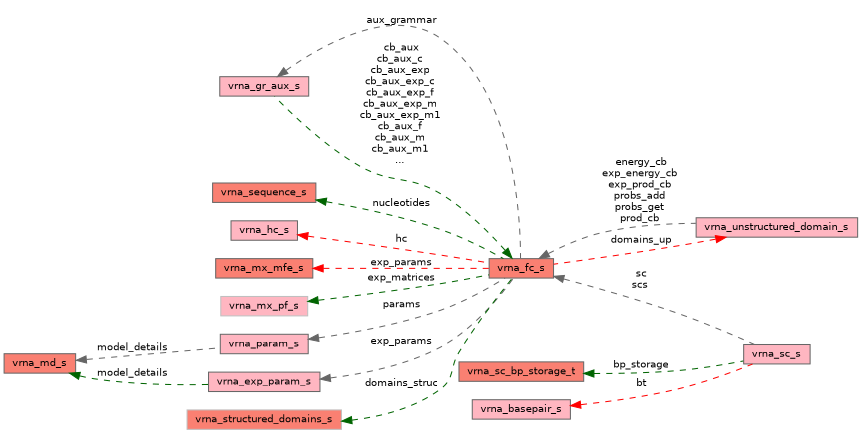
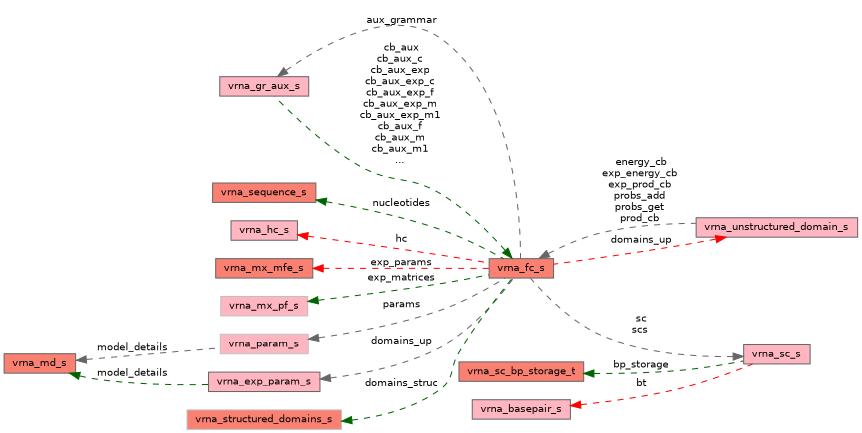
(661, 307) -> (621, 343)
(400, 341) -> (400, 341)
(264, 344) -> (264, 344)
